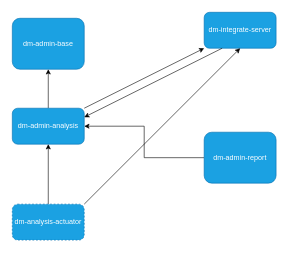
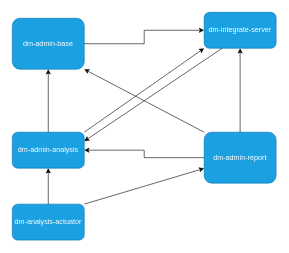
none -> (144, 44)
none -> (240, 53)
none -> (141, 99)
(48, 126) -> (48, 150)
(87, 201) -> (142, 187)
(48, 222) -> (48, 222)
